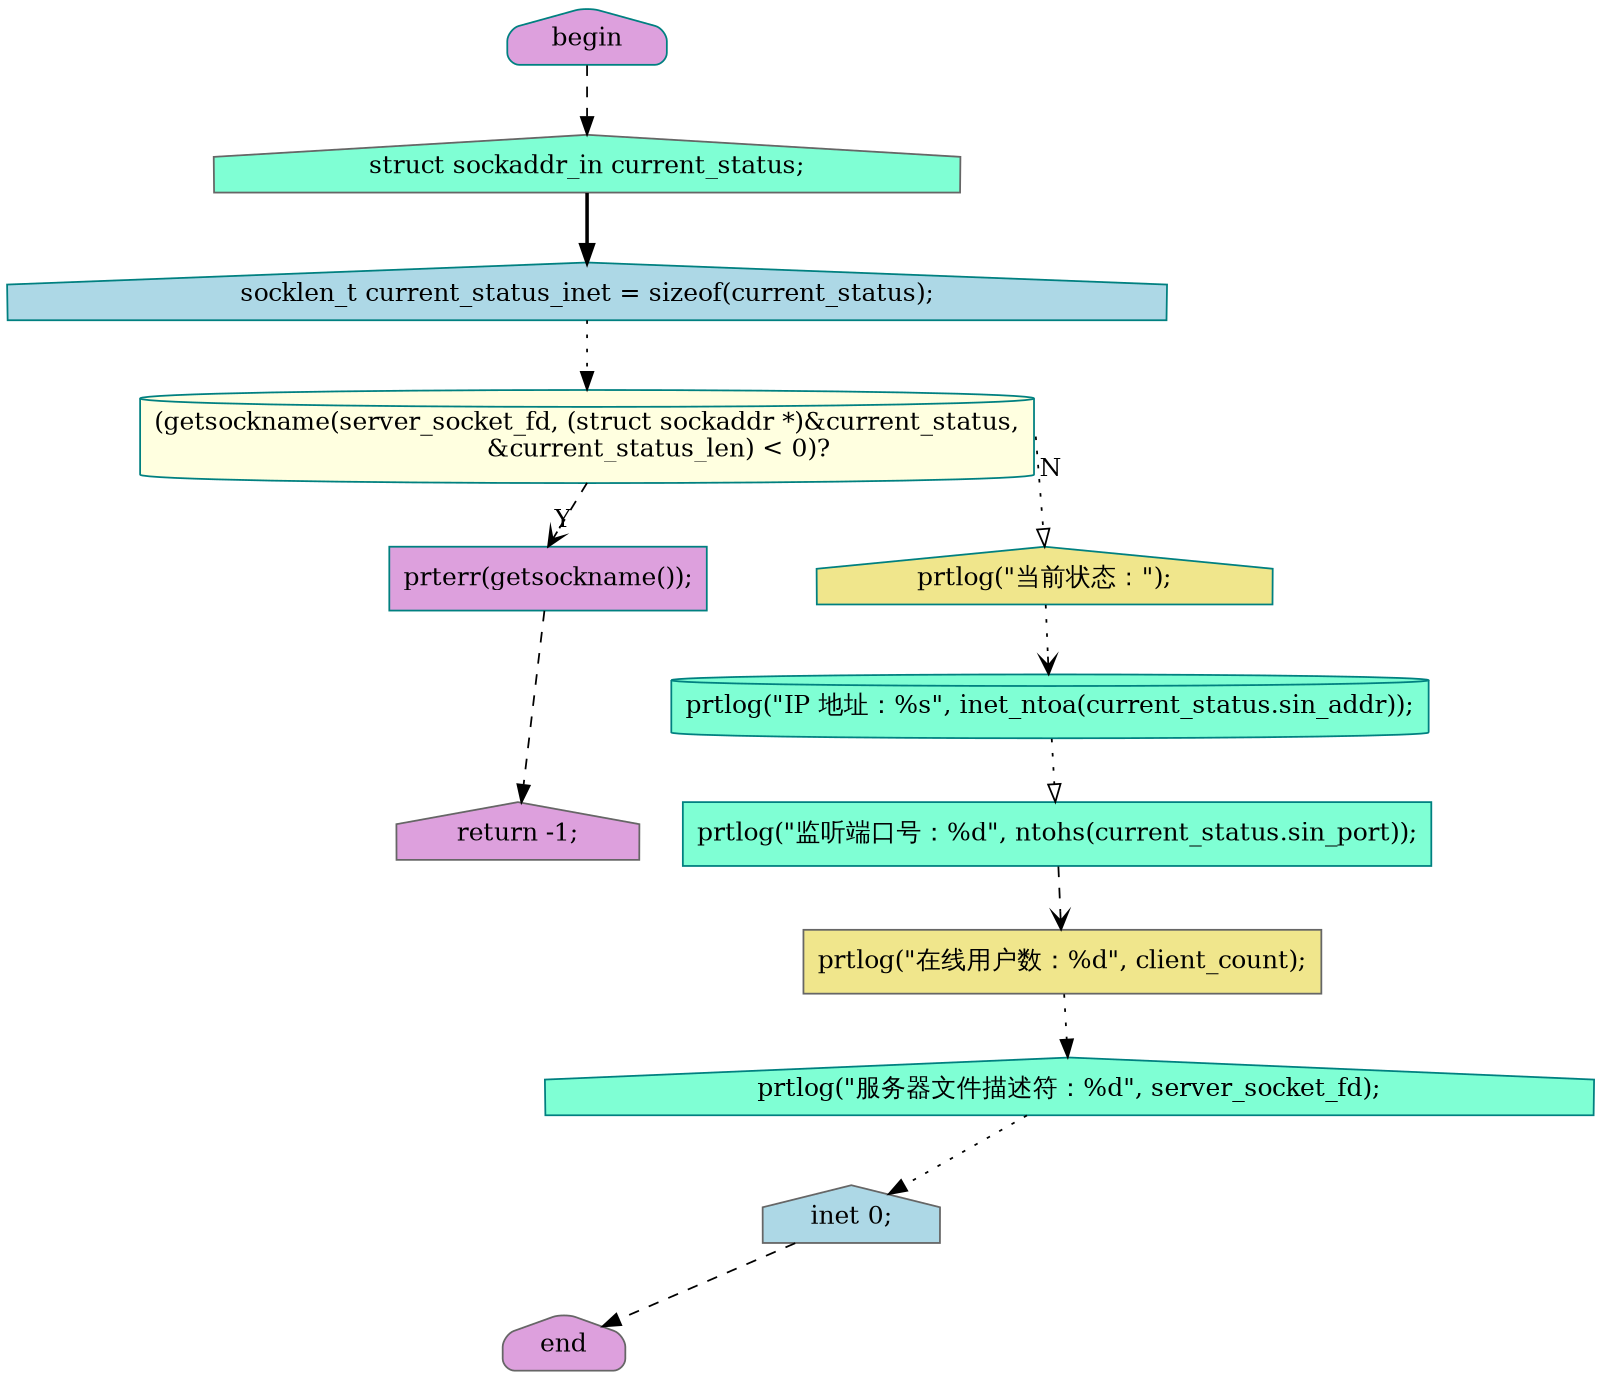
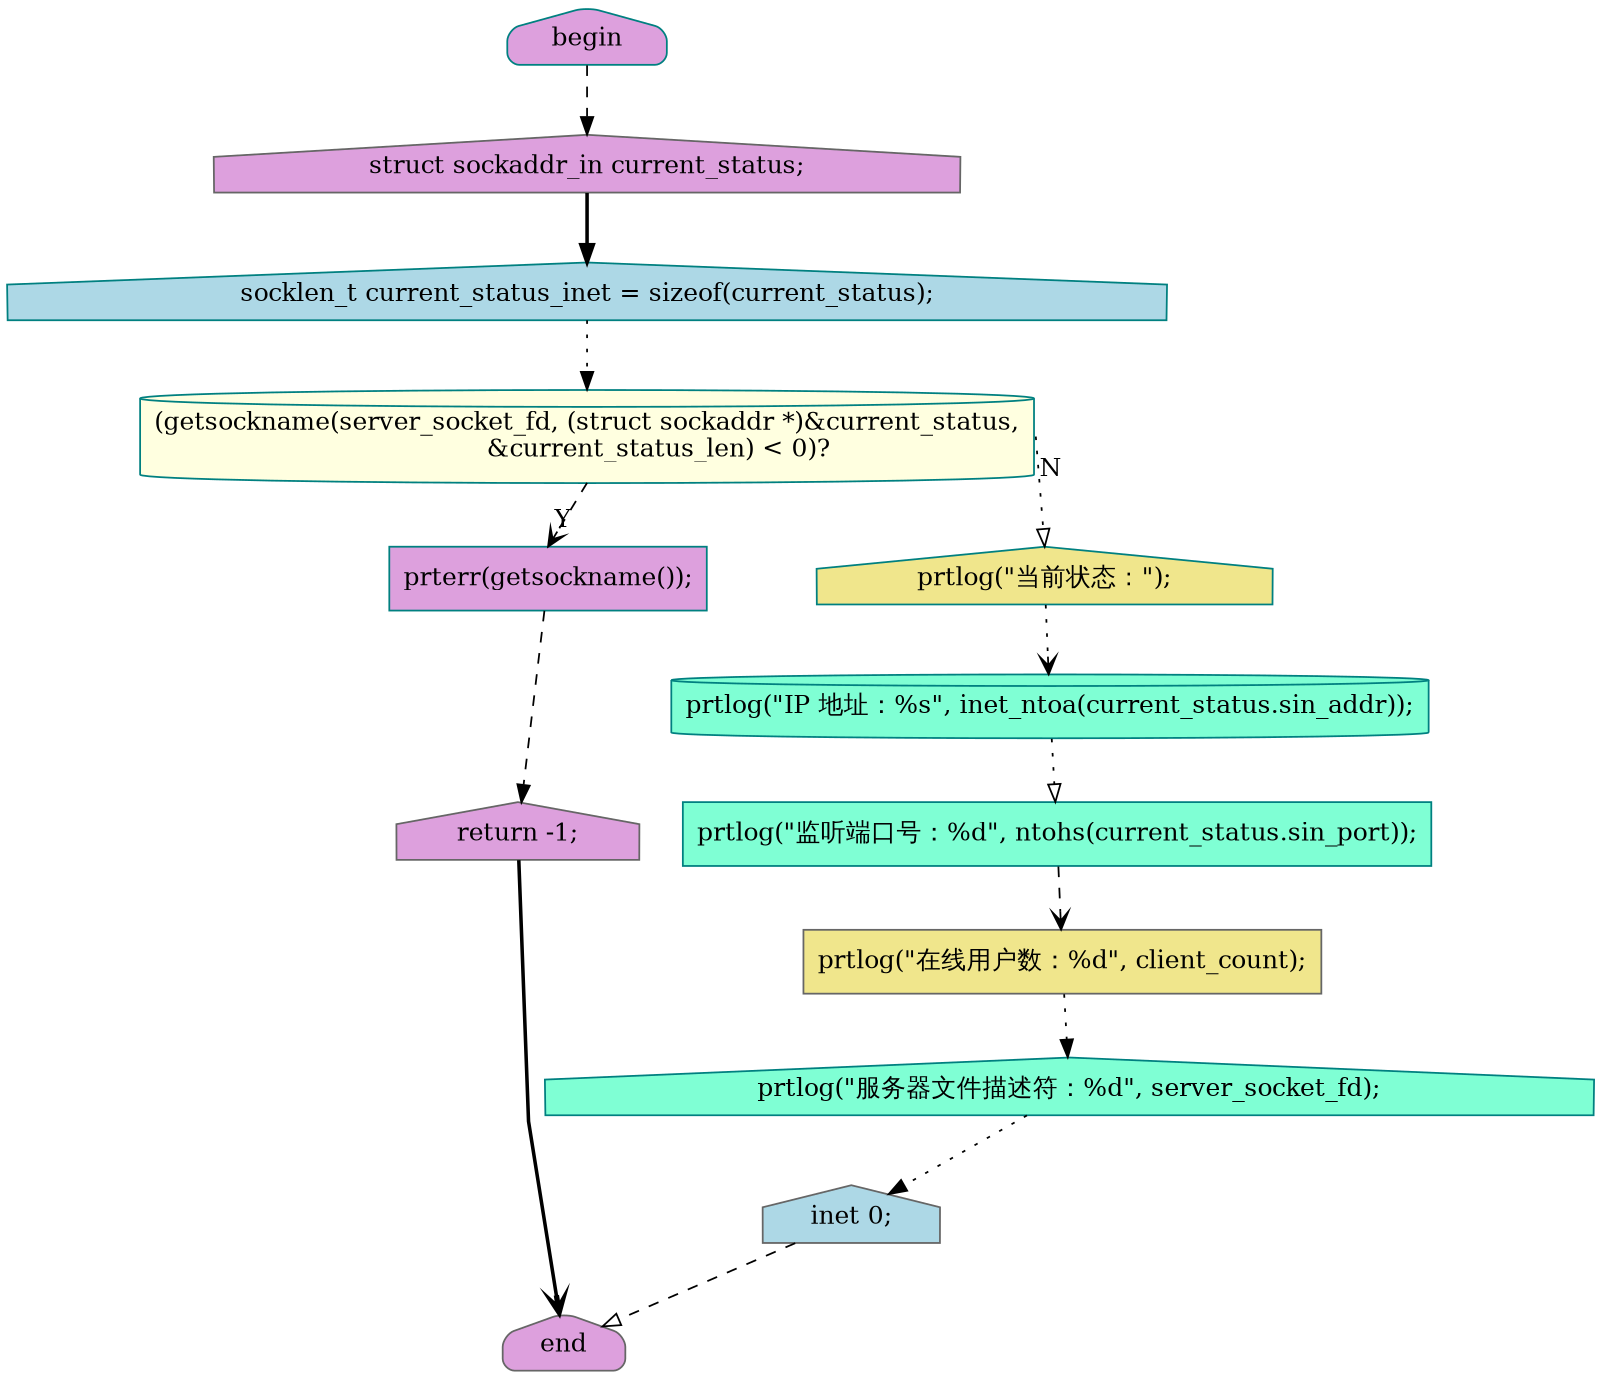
(587, 167) -> (587, 167)
none -> (527, 1080)
(707, 1281) -> (707, 1281)
